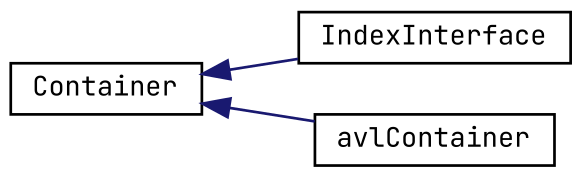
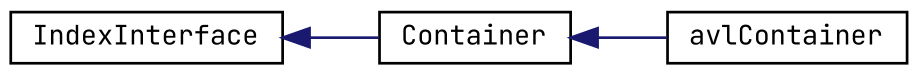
(264, 64) -> (345, 38)
